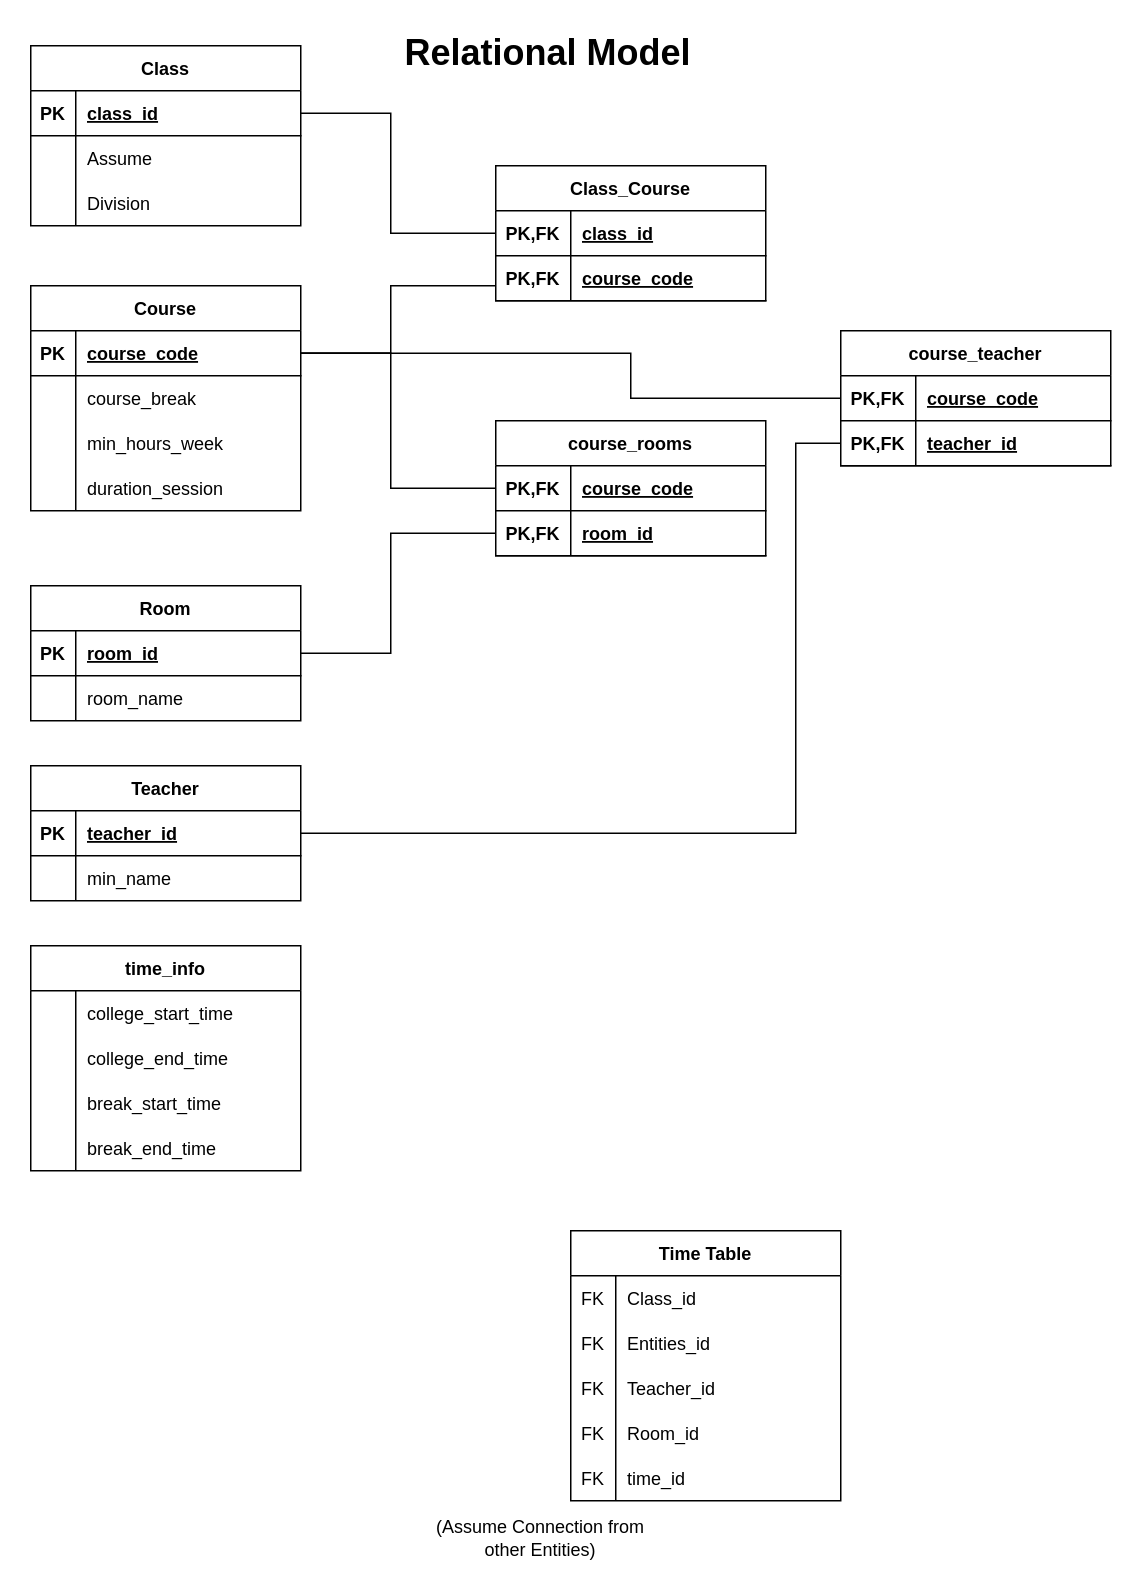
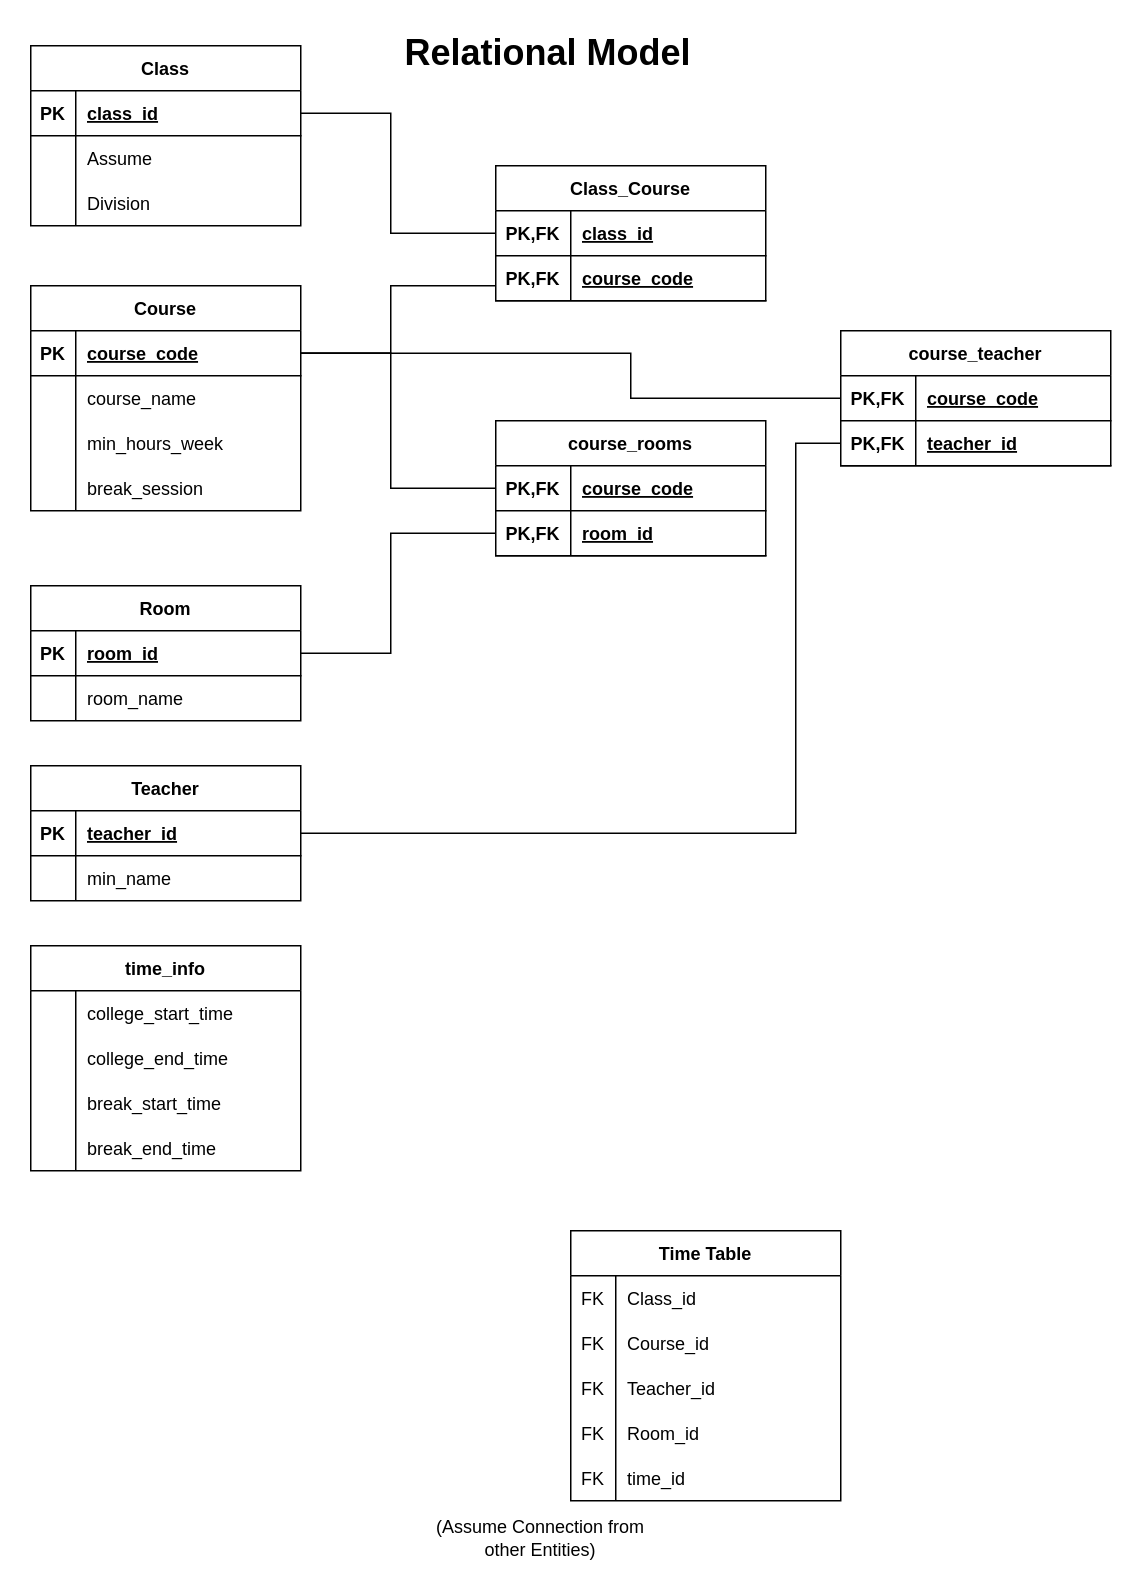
(147, 399) -> (142, 399)
(163, 489) -> (150, 489)
(675, 1344) -> (670, 1344)
